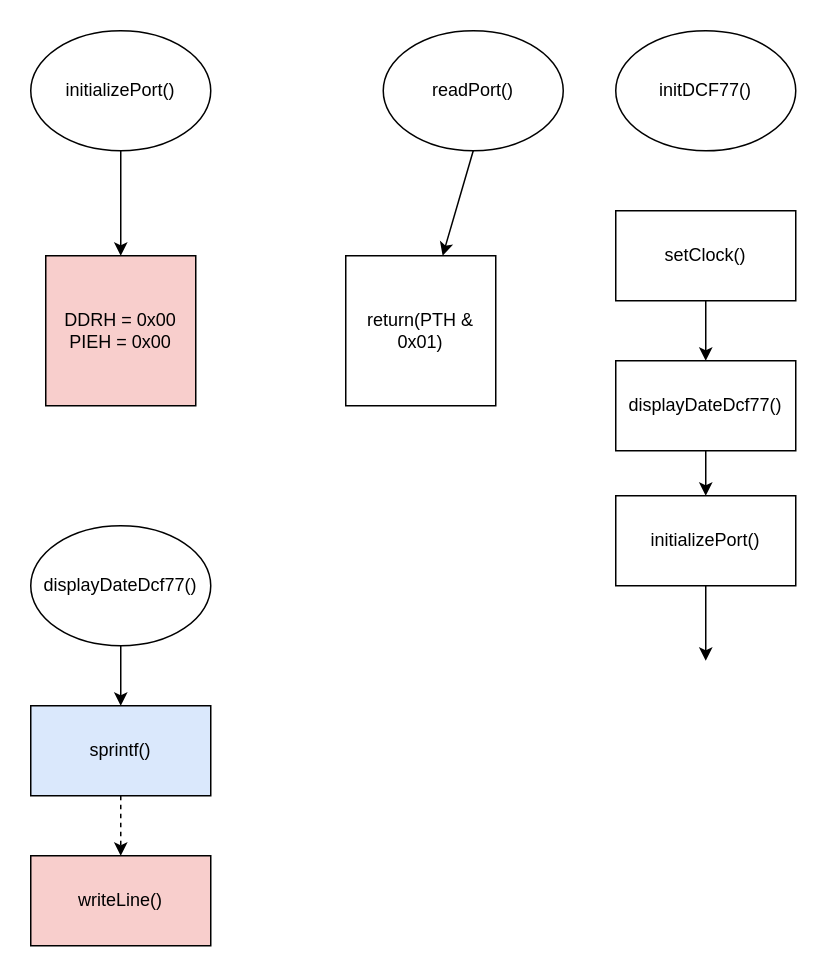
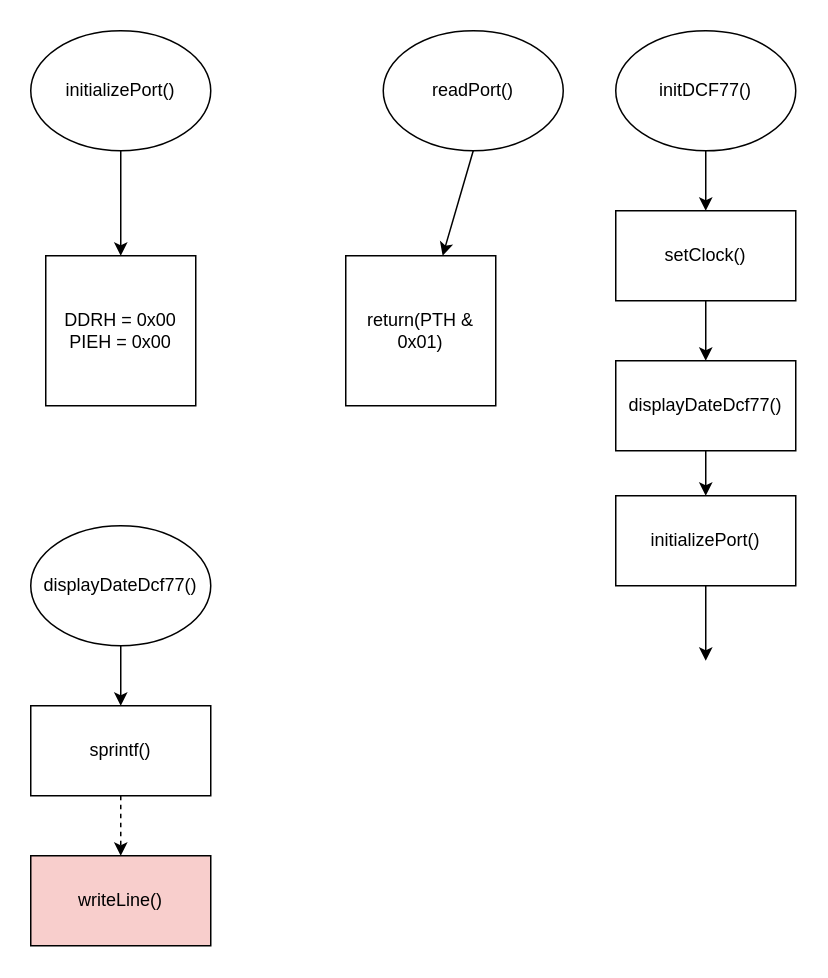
none -> (706, 176)
(121, 331) -> (121, 331)
(121, 751) -> (121, 751)
